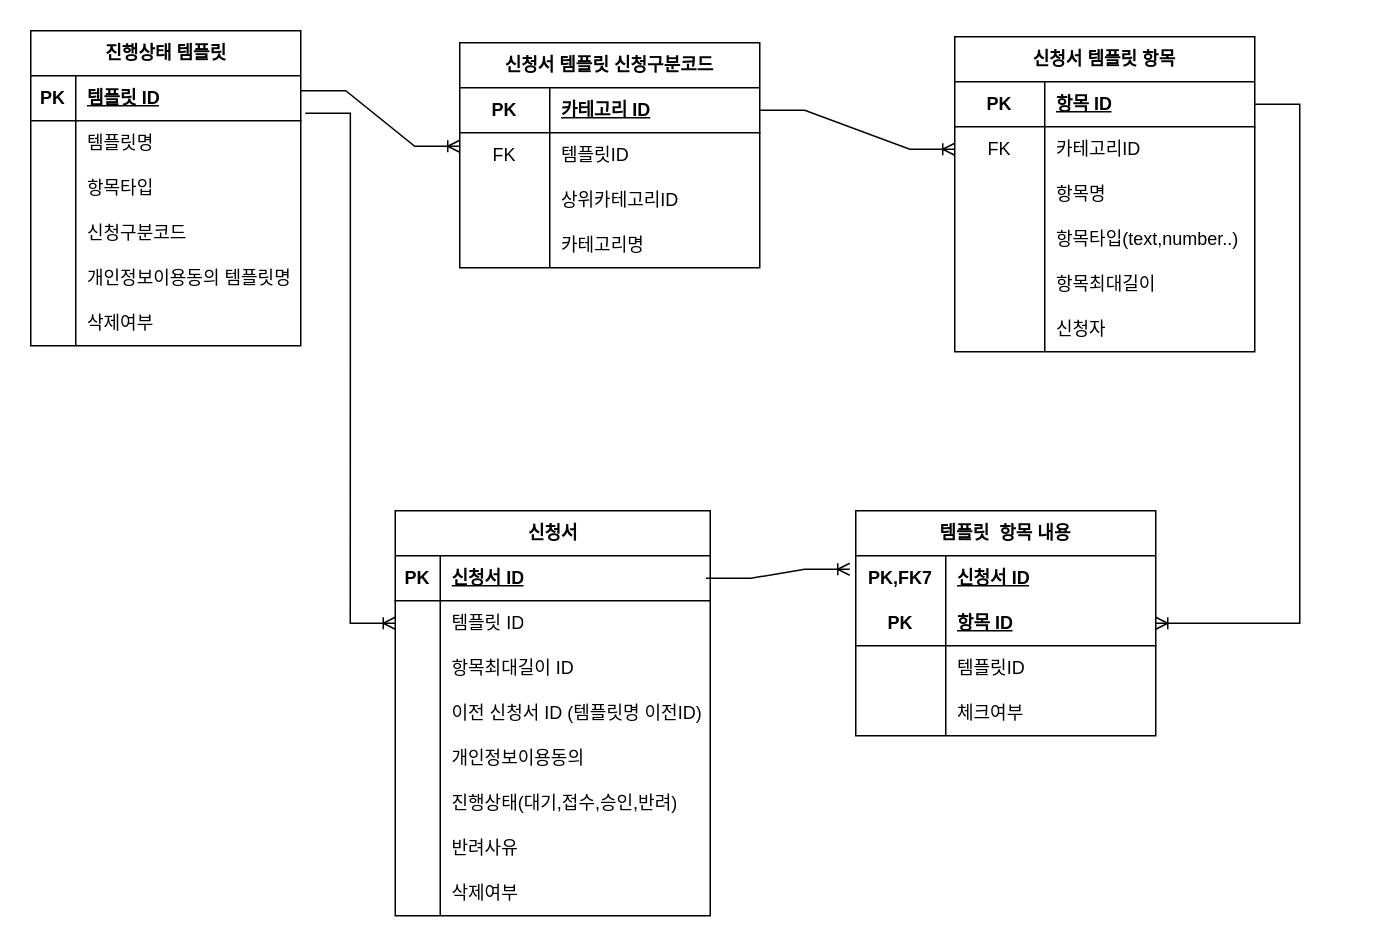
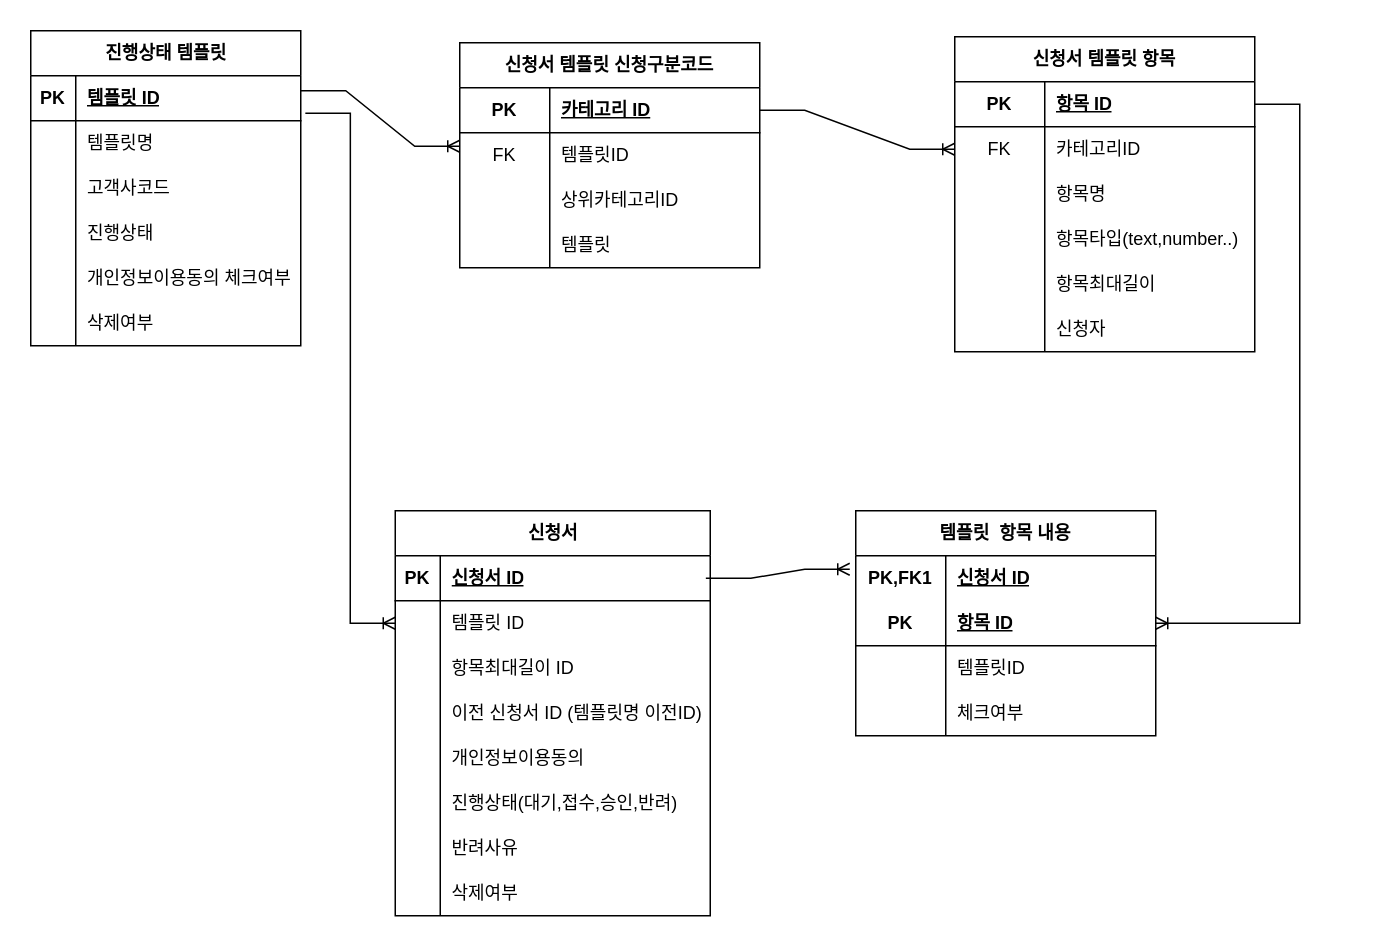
(124, 188) -> (133, 188)
(142, 233) -> (124, 233)
(607, 245) -> (589, 245)
(194, 278) -> (194, 278)
(901, 578) -> (901, 578)
